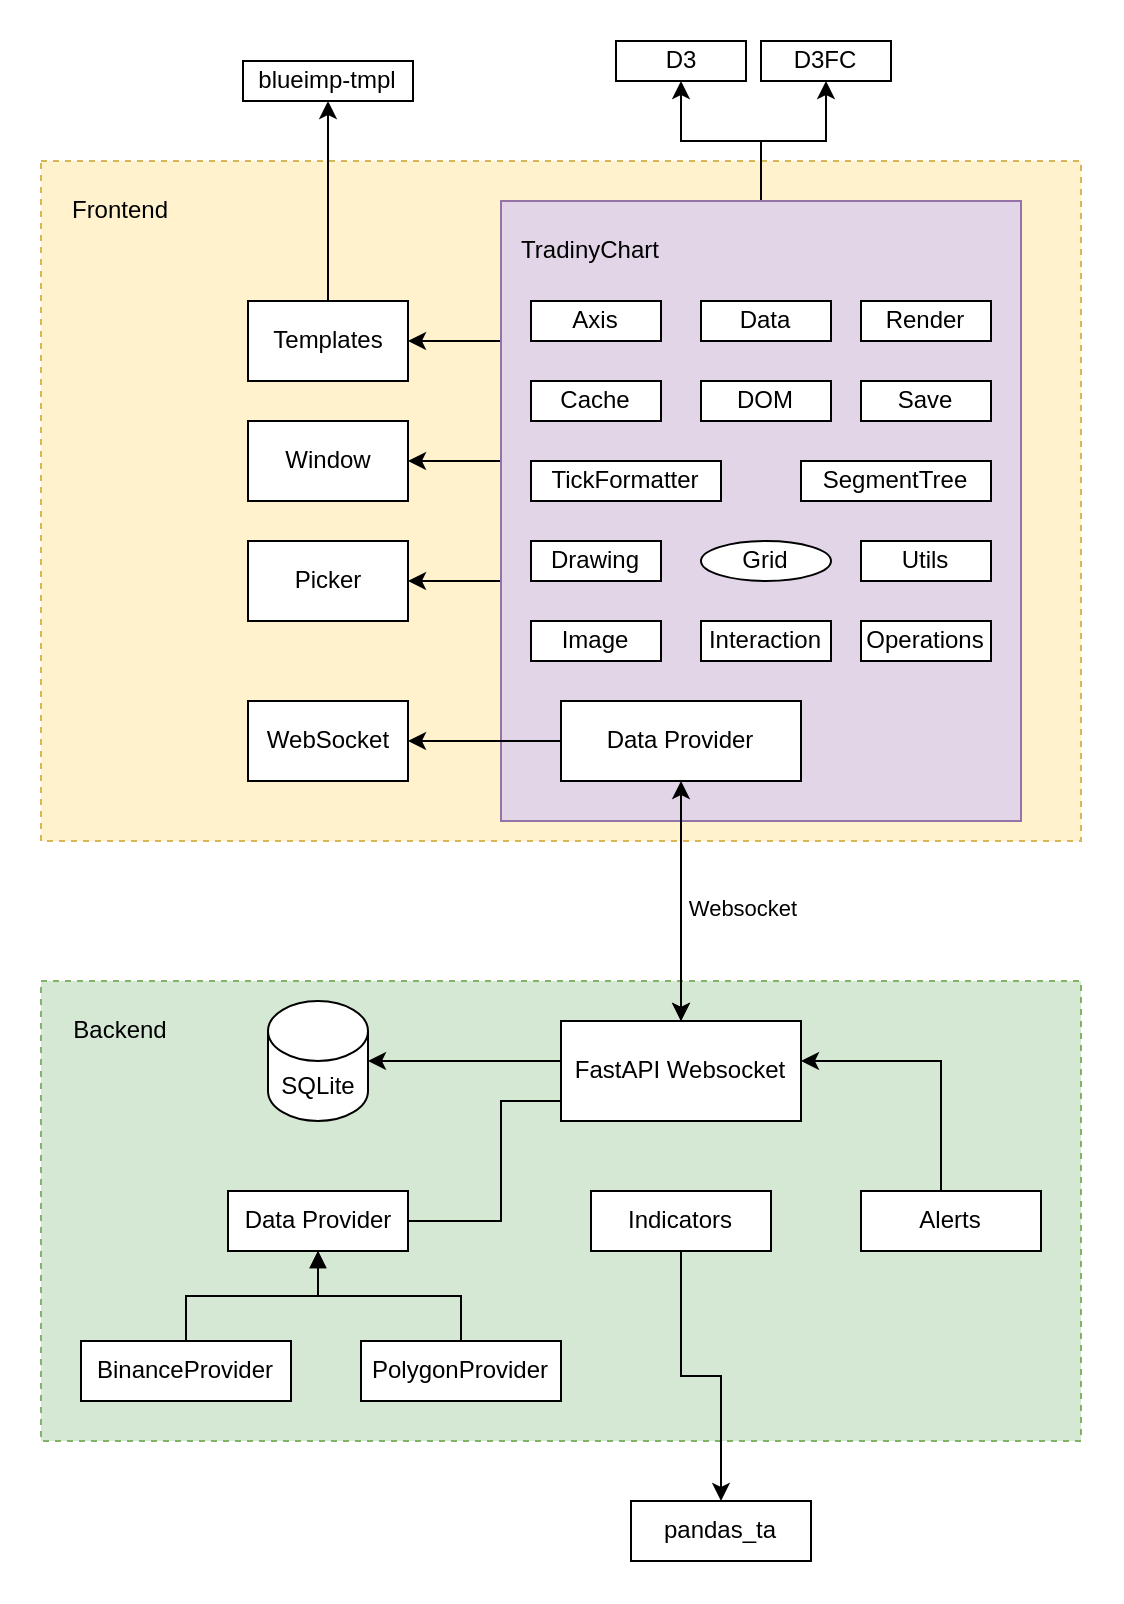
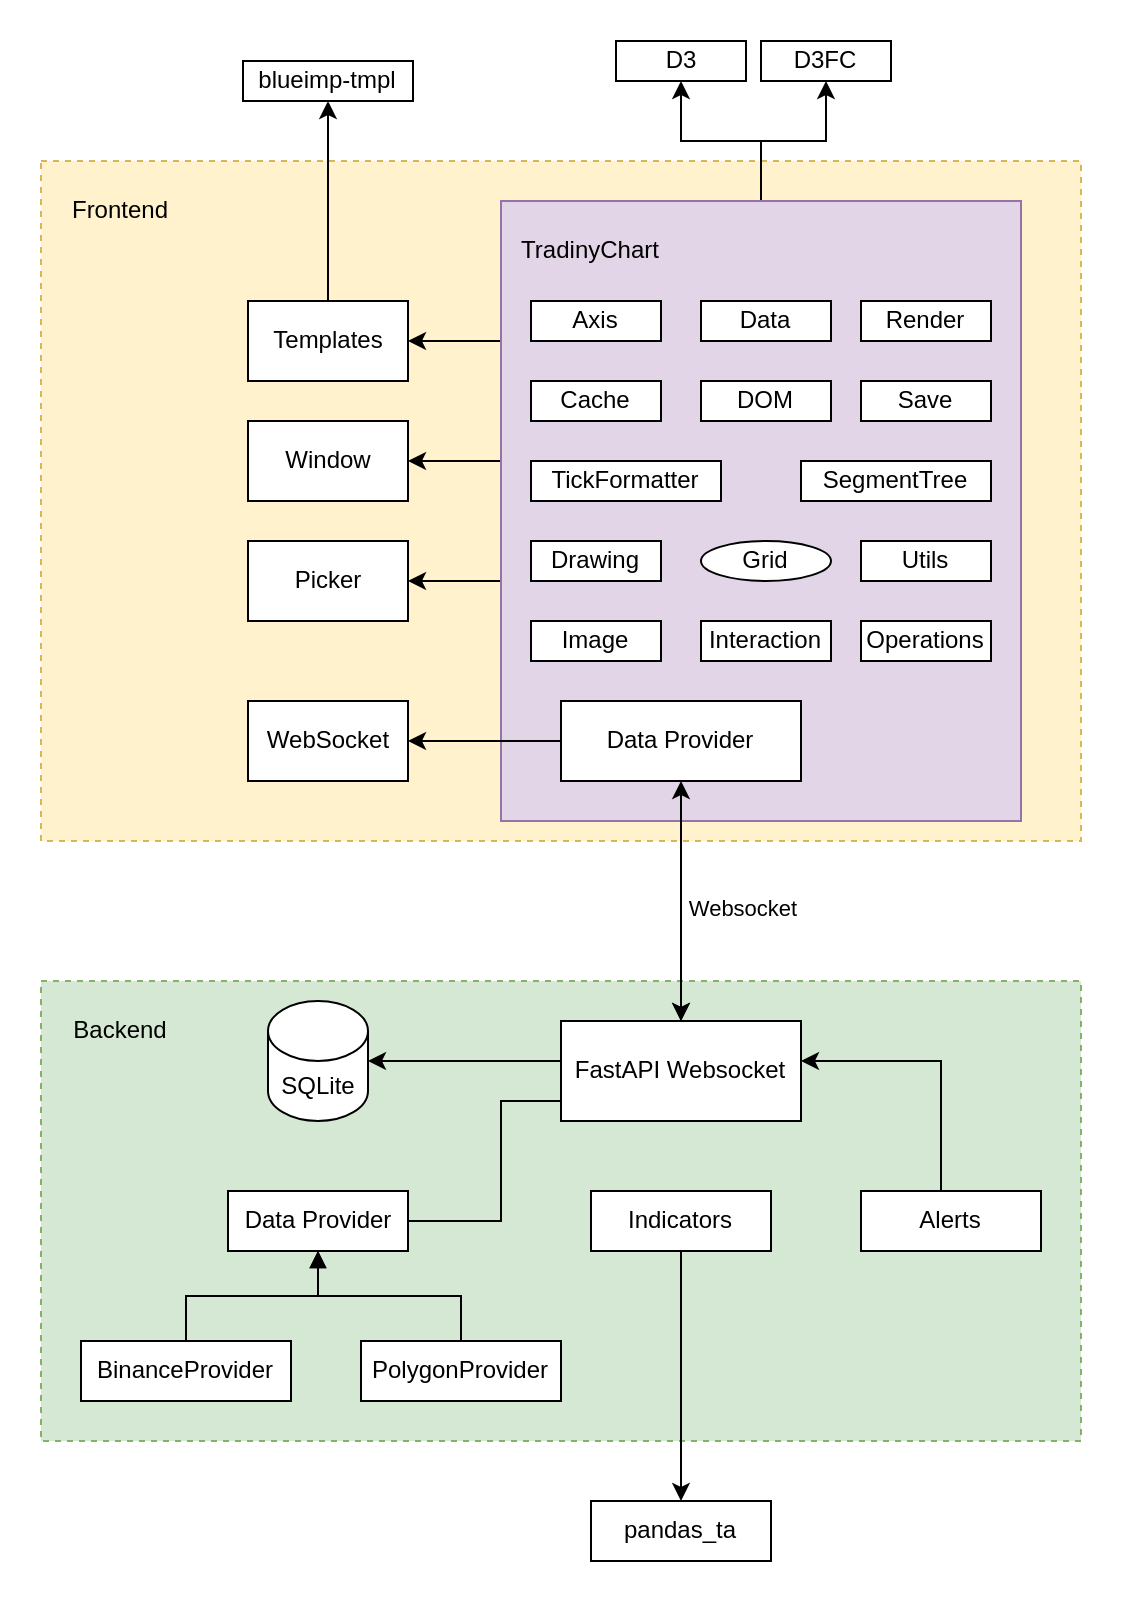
(721, 1531) -> (681, 1531)
